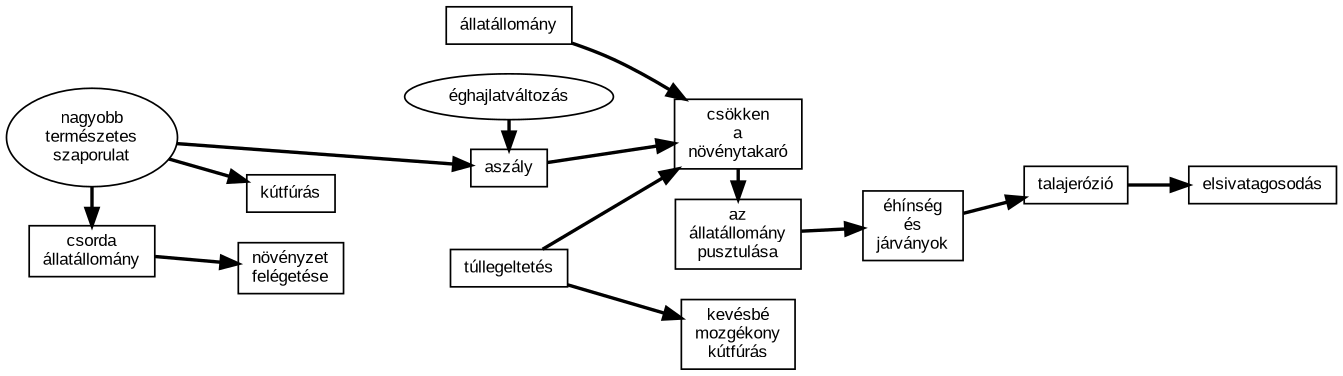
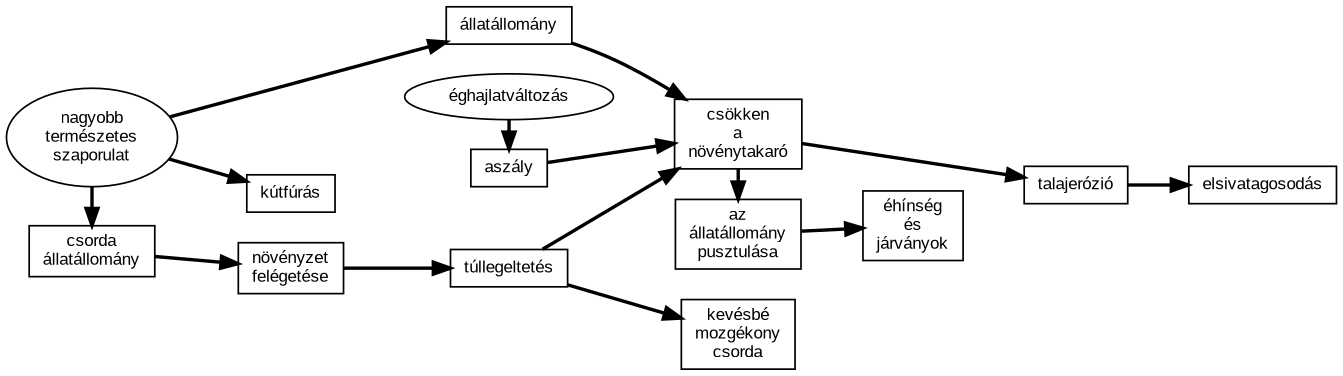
(315, 154) -> (299, 82)
(985, 208) -> (905, 159)
none -> (388, 268)
(738, 334) -> (738, 334)
